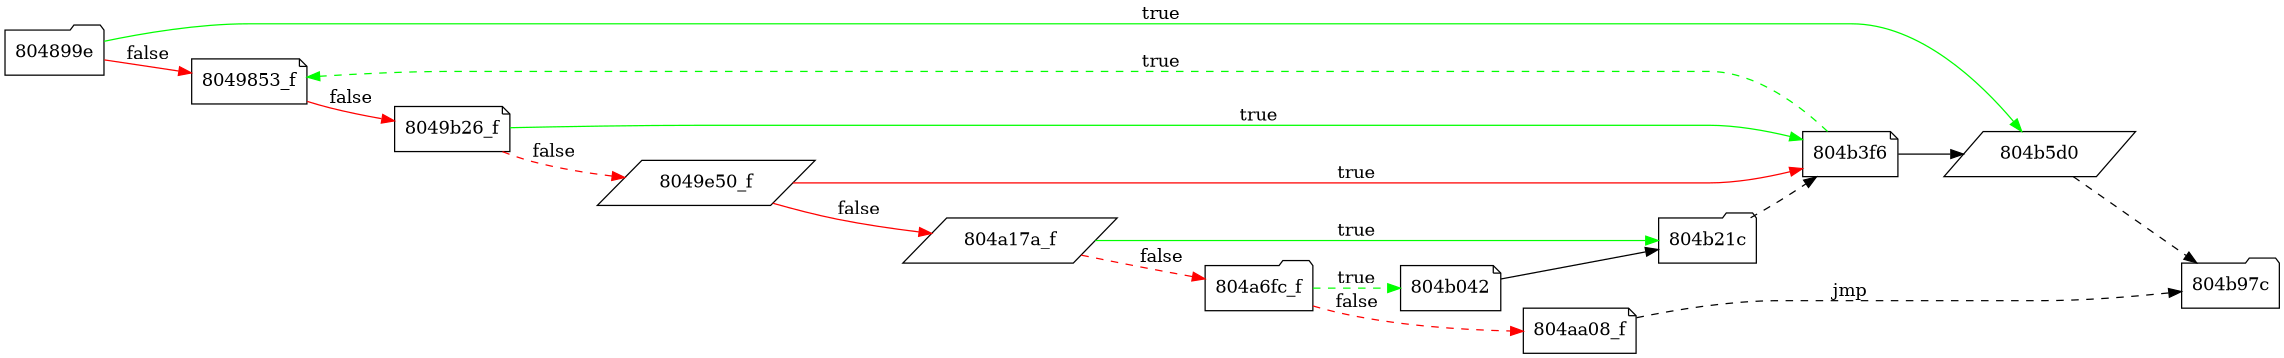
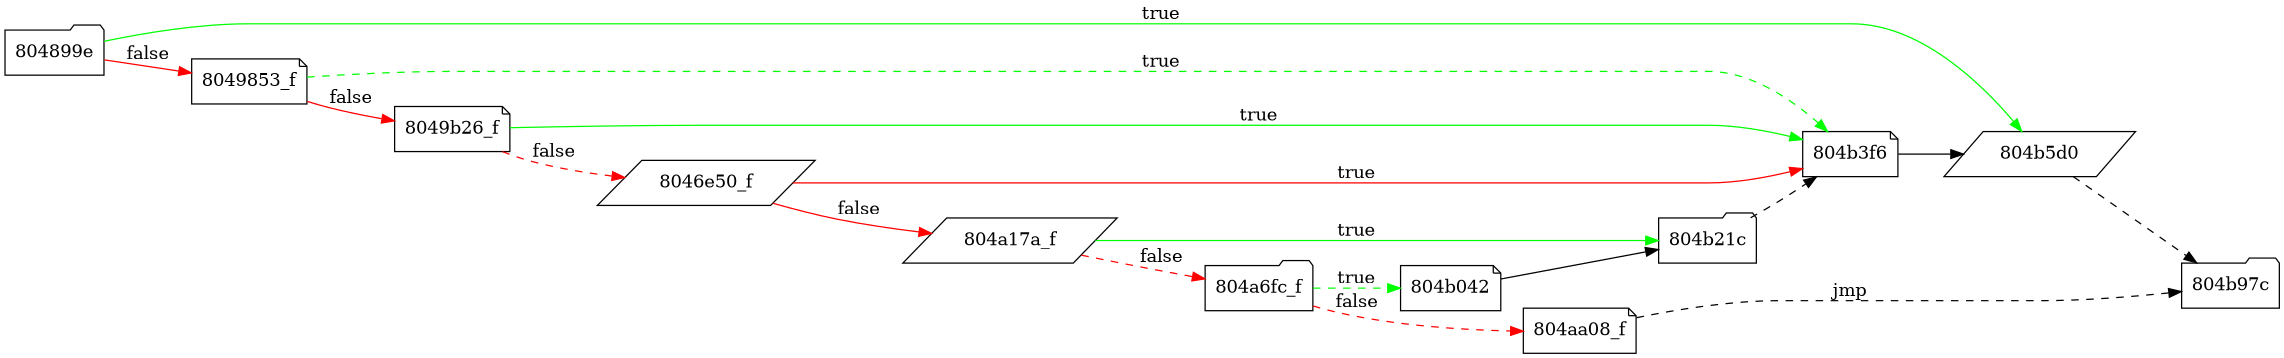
(1082, 71) -> (1069, 71)
(706, 183) -> (706, 183)
